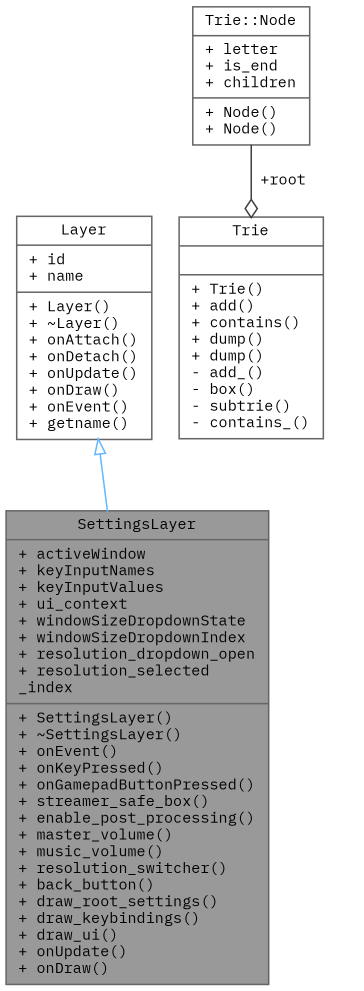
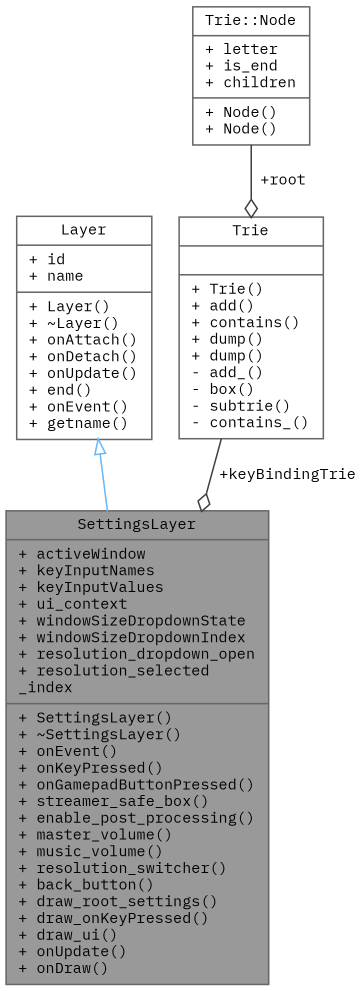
(75, 390) -> (61, 390)
none -> (214, 466)
(110, 918) -> (115, 918)
